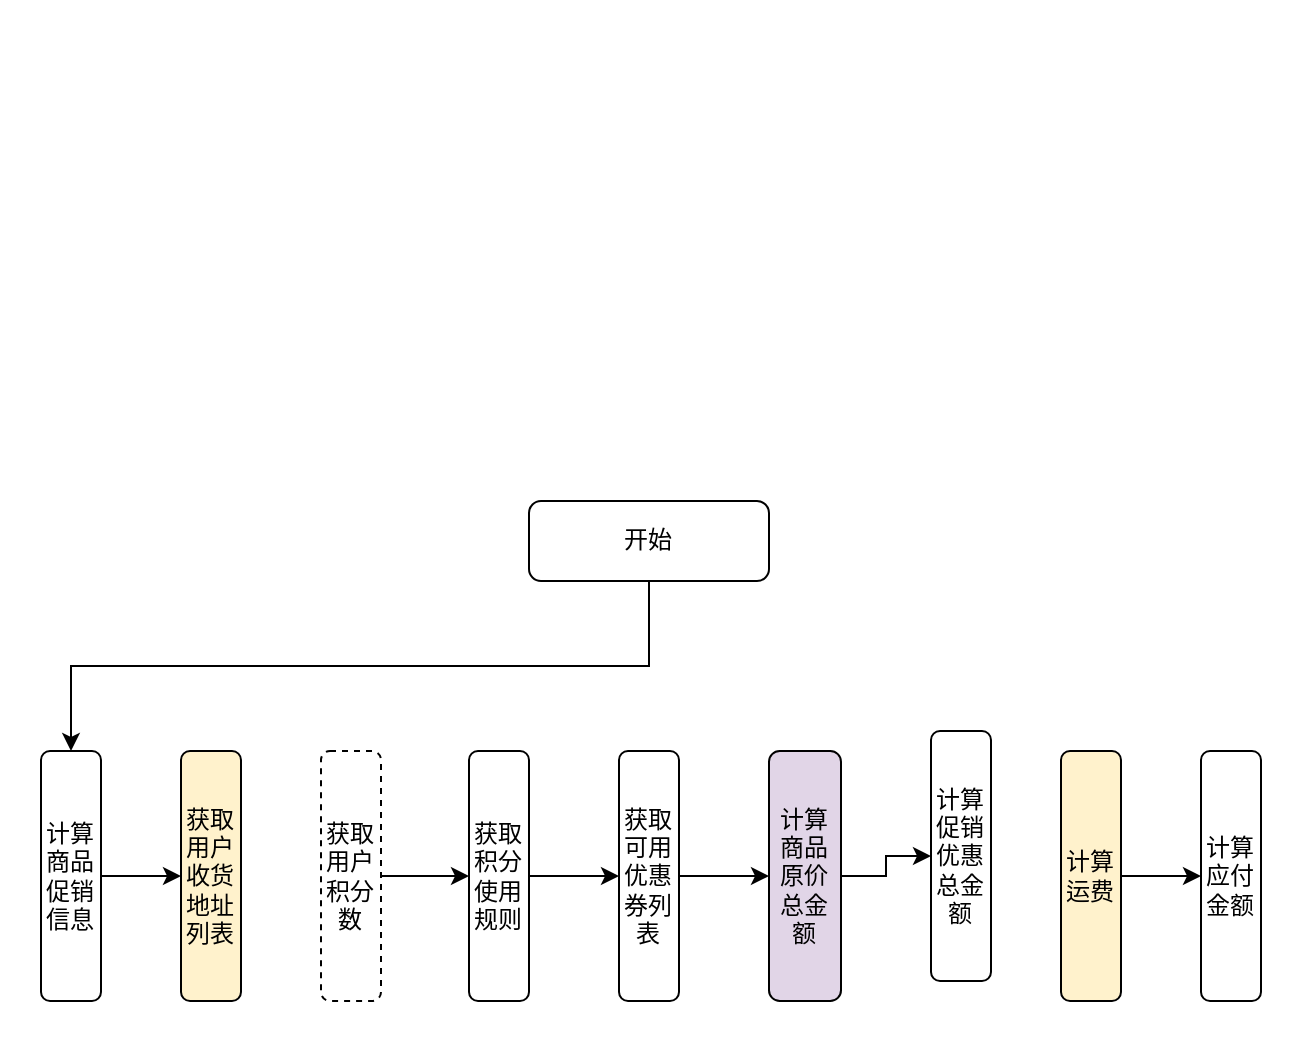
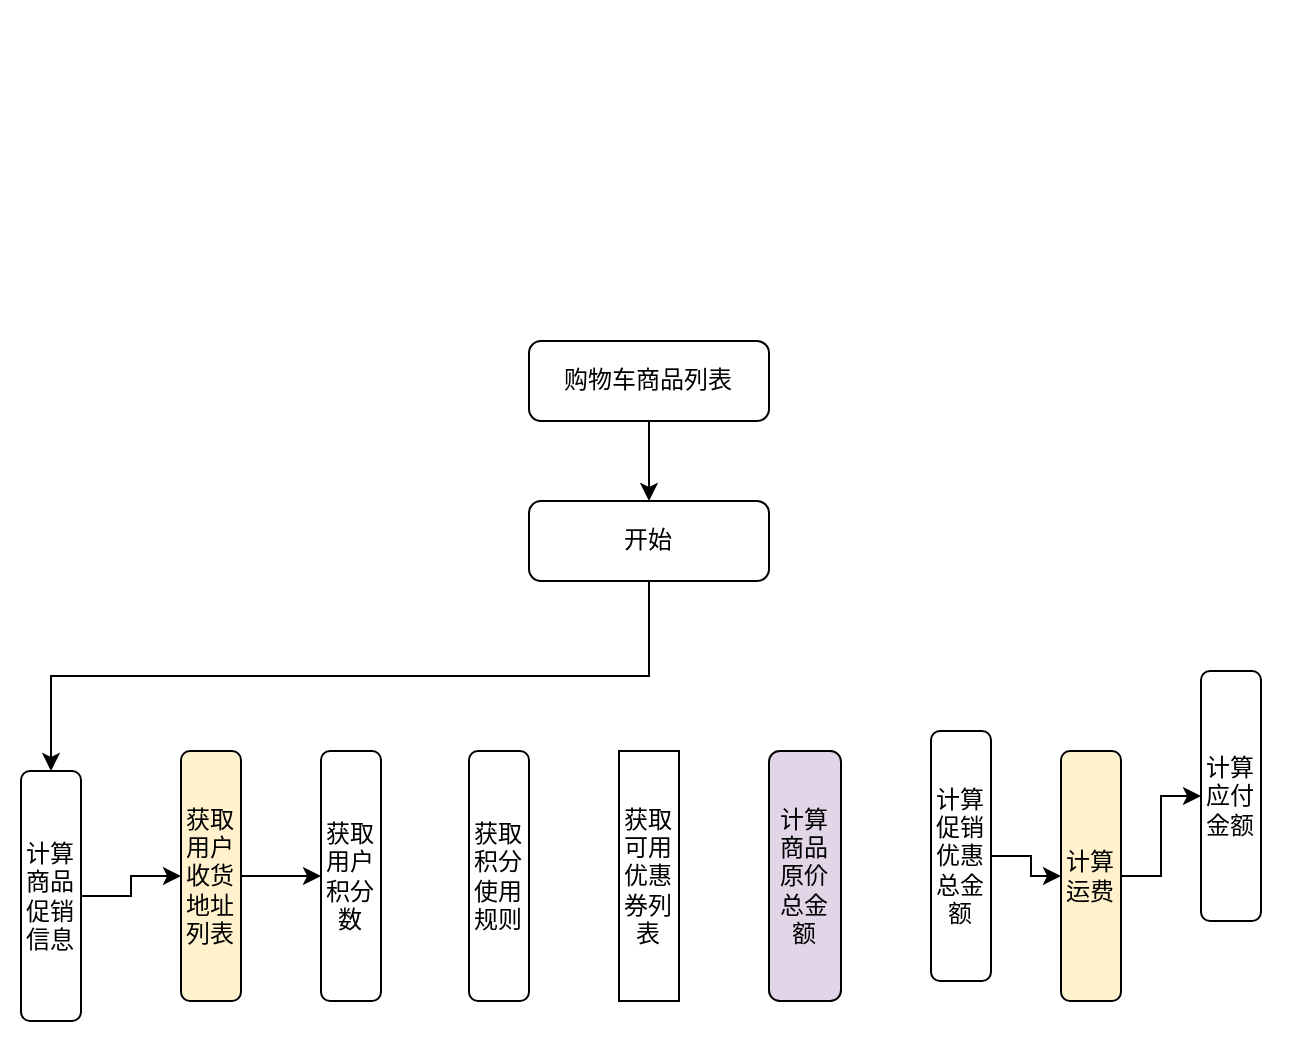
none -> (649, 381)
none -> (649, 454)
none -> (1029, 856)
(886, 873) -> none
(71, 876) -> (51, 896)
none -> (274, 876)
(351, 876) -> (351, 876)
(418, 876) -> none
(567, 876) -> none
(649, 876) -> (649, 876)
(717, 876) -> none
(1231, 876) -> (1231, 796)
